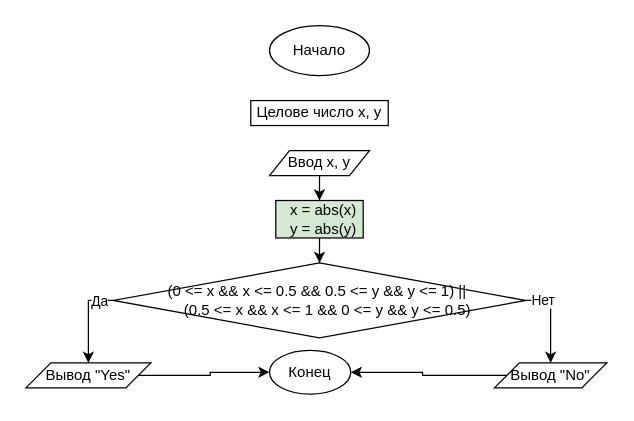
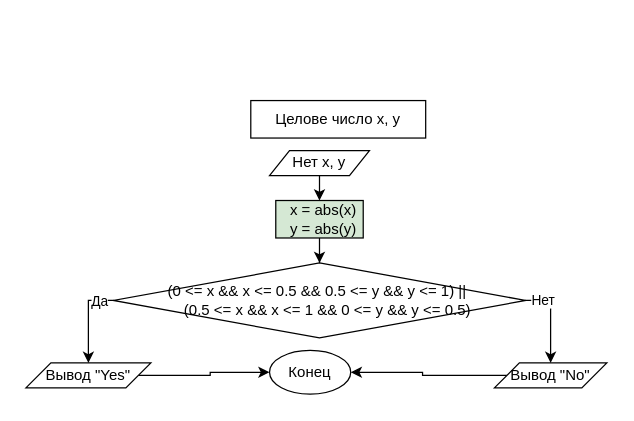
(319, 51) -> none
(319, 113) -> (338, 119)
(319, 163) -> (319, 163)
